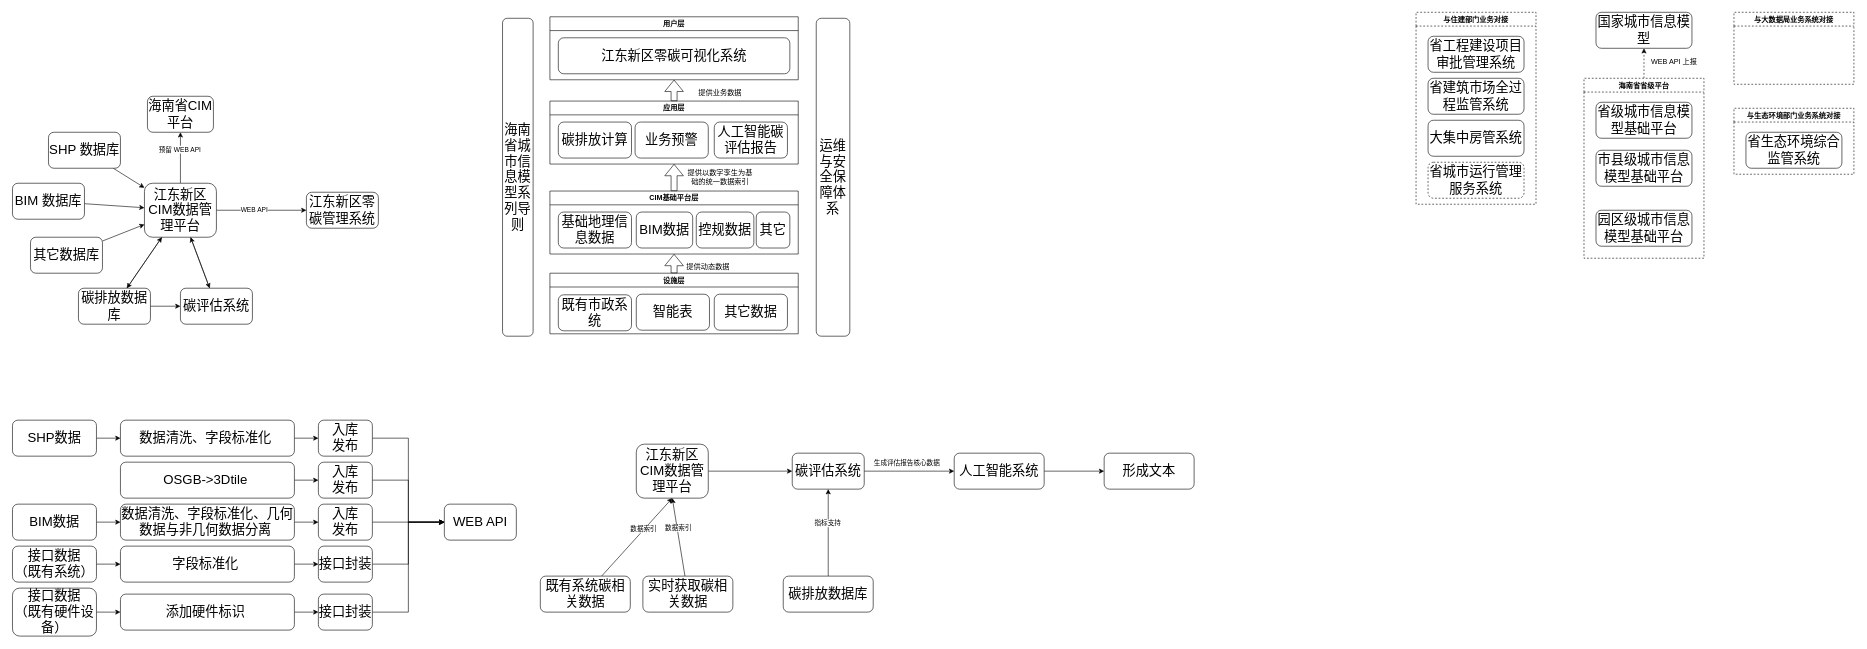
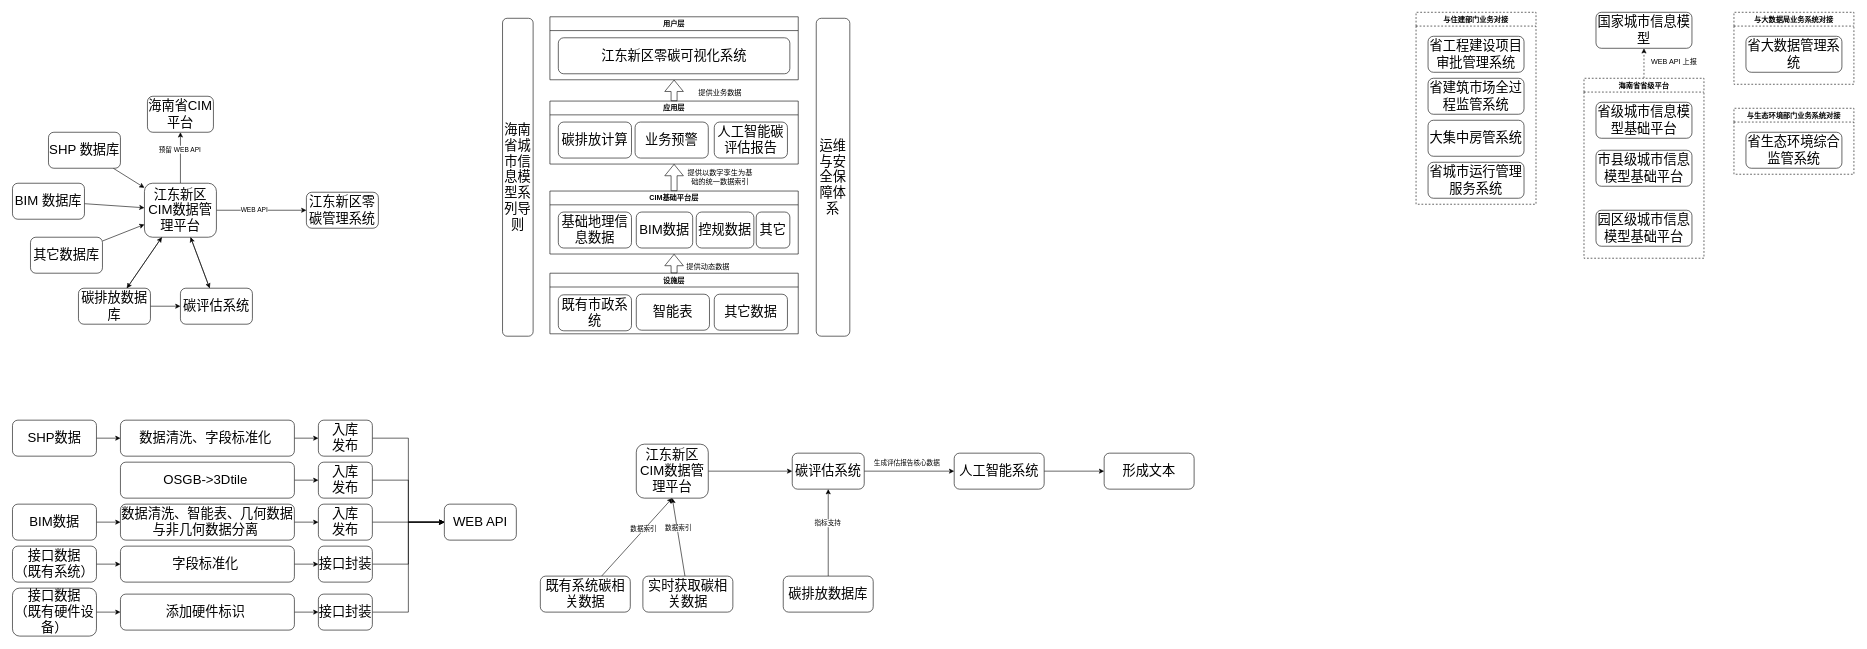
none -> (1794, 54)
(1476, 180) -> (1476, 180)
(207, 522) -> (207, 522)
